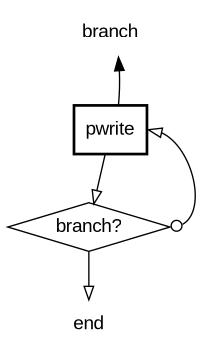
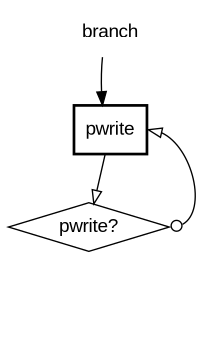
(120, 88) -> (101, 74)
(89, 227) -> (89, 227)
(89, 324) -> none
